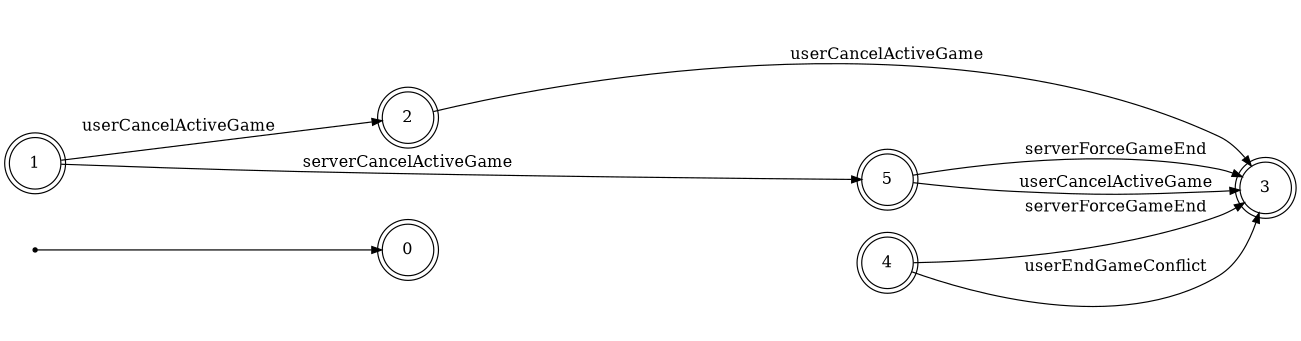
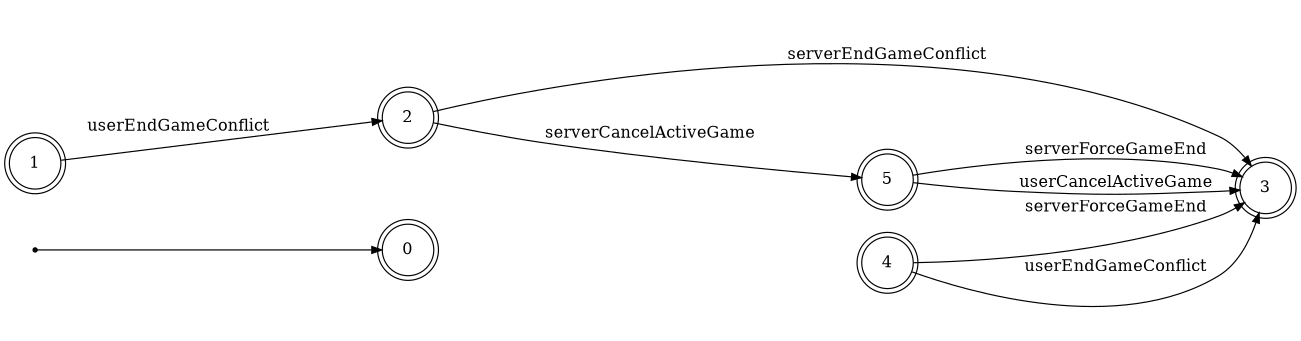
(887, 55) -> (887, 55)
(179, 126) -> (179, 126)
(456, 175) -> (642, 156)
